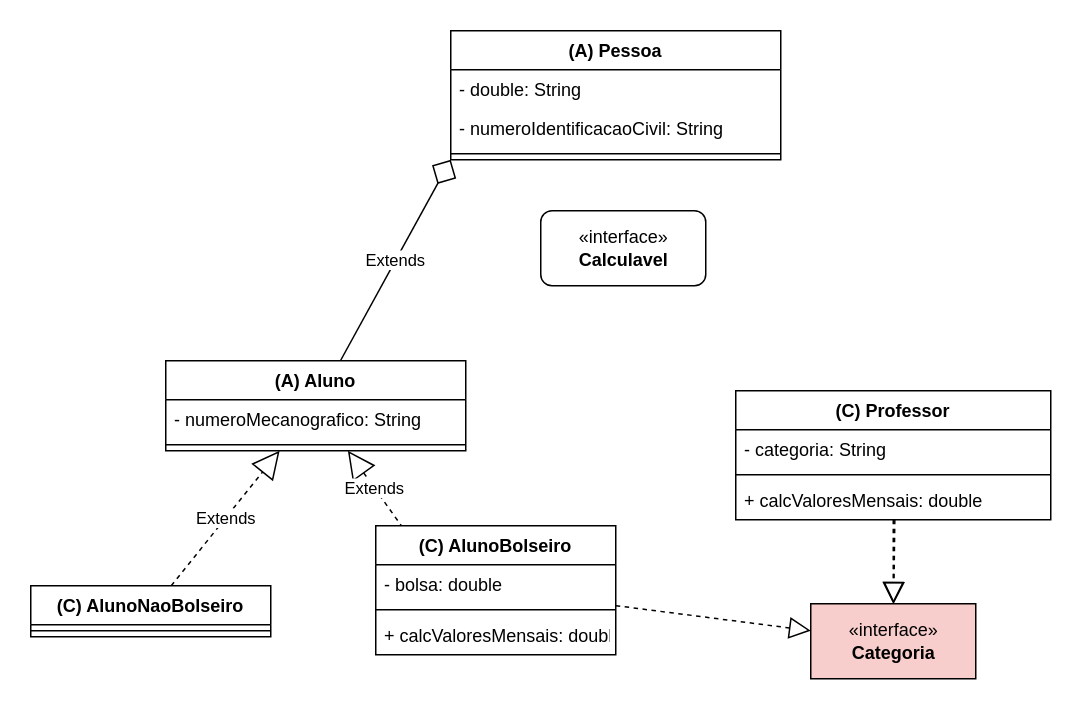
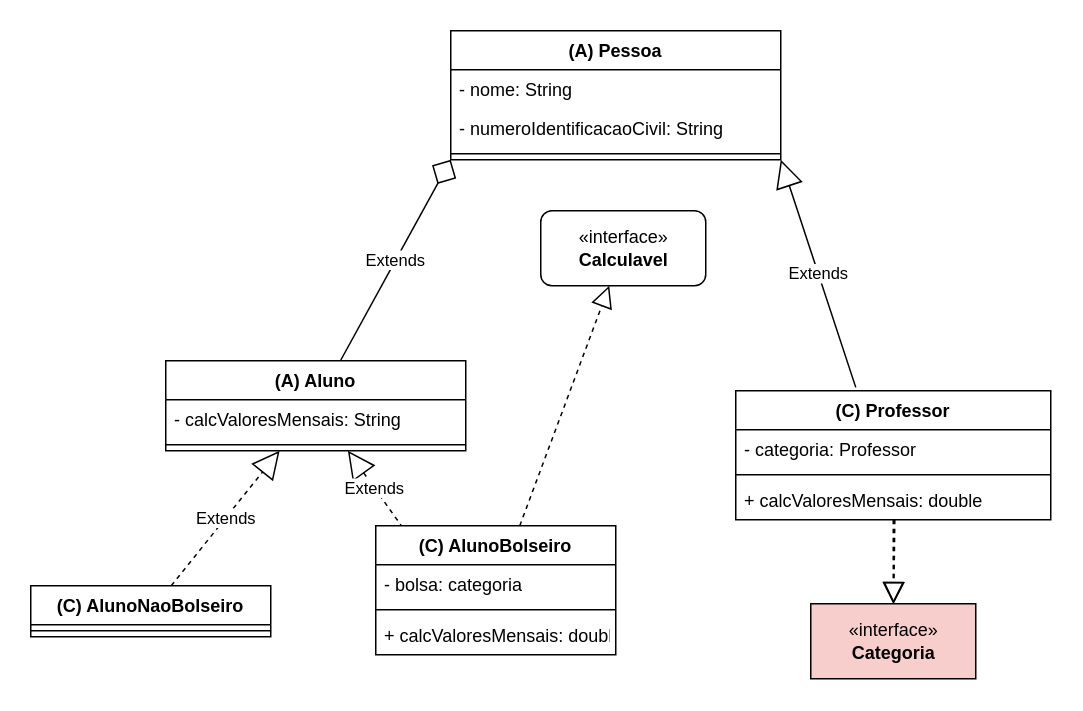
(528, 90) -> (520, 90)
none -> (823, 286)
(308, 420) -> (299, 420)
(828, 450) -> (846, 450)
(448, 585) -> (463, 585)
(703, 617) -> (561, 416)
